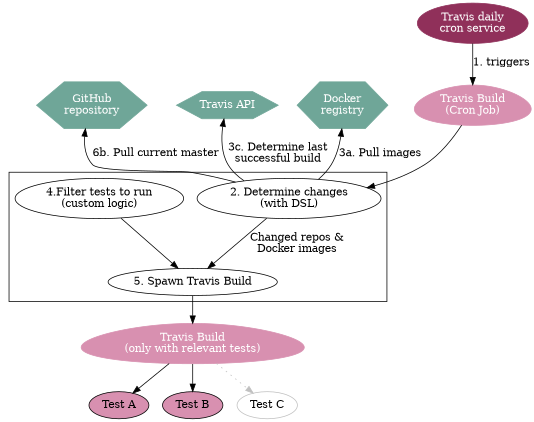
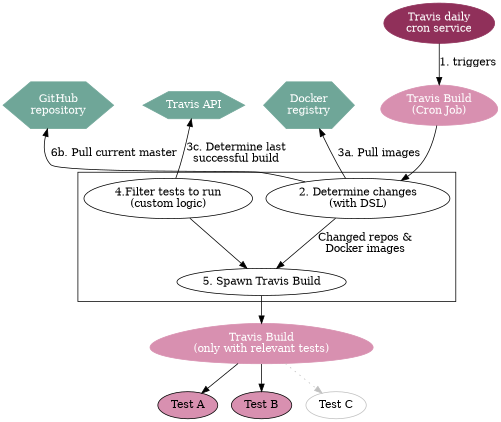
(225, 157) -> (184, 153)
